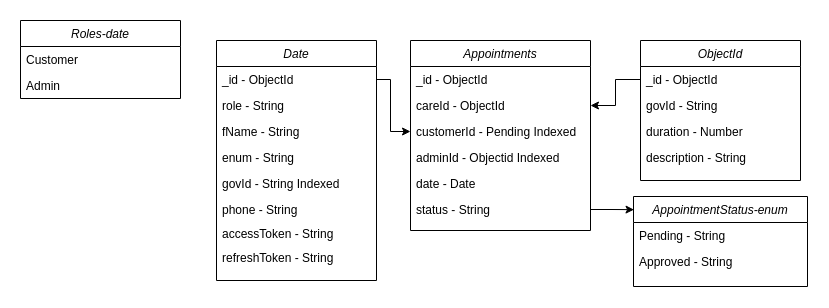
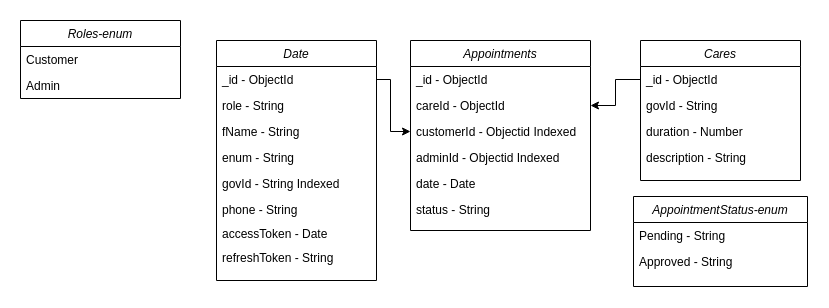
(100, 34) -> (100, 34)
(720, 54) -> (720, 54)
(504, 132) -> (507, 132)
(609, 210) -> none
(285, 234) -> (279, 234)
